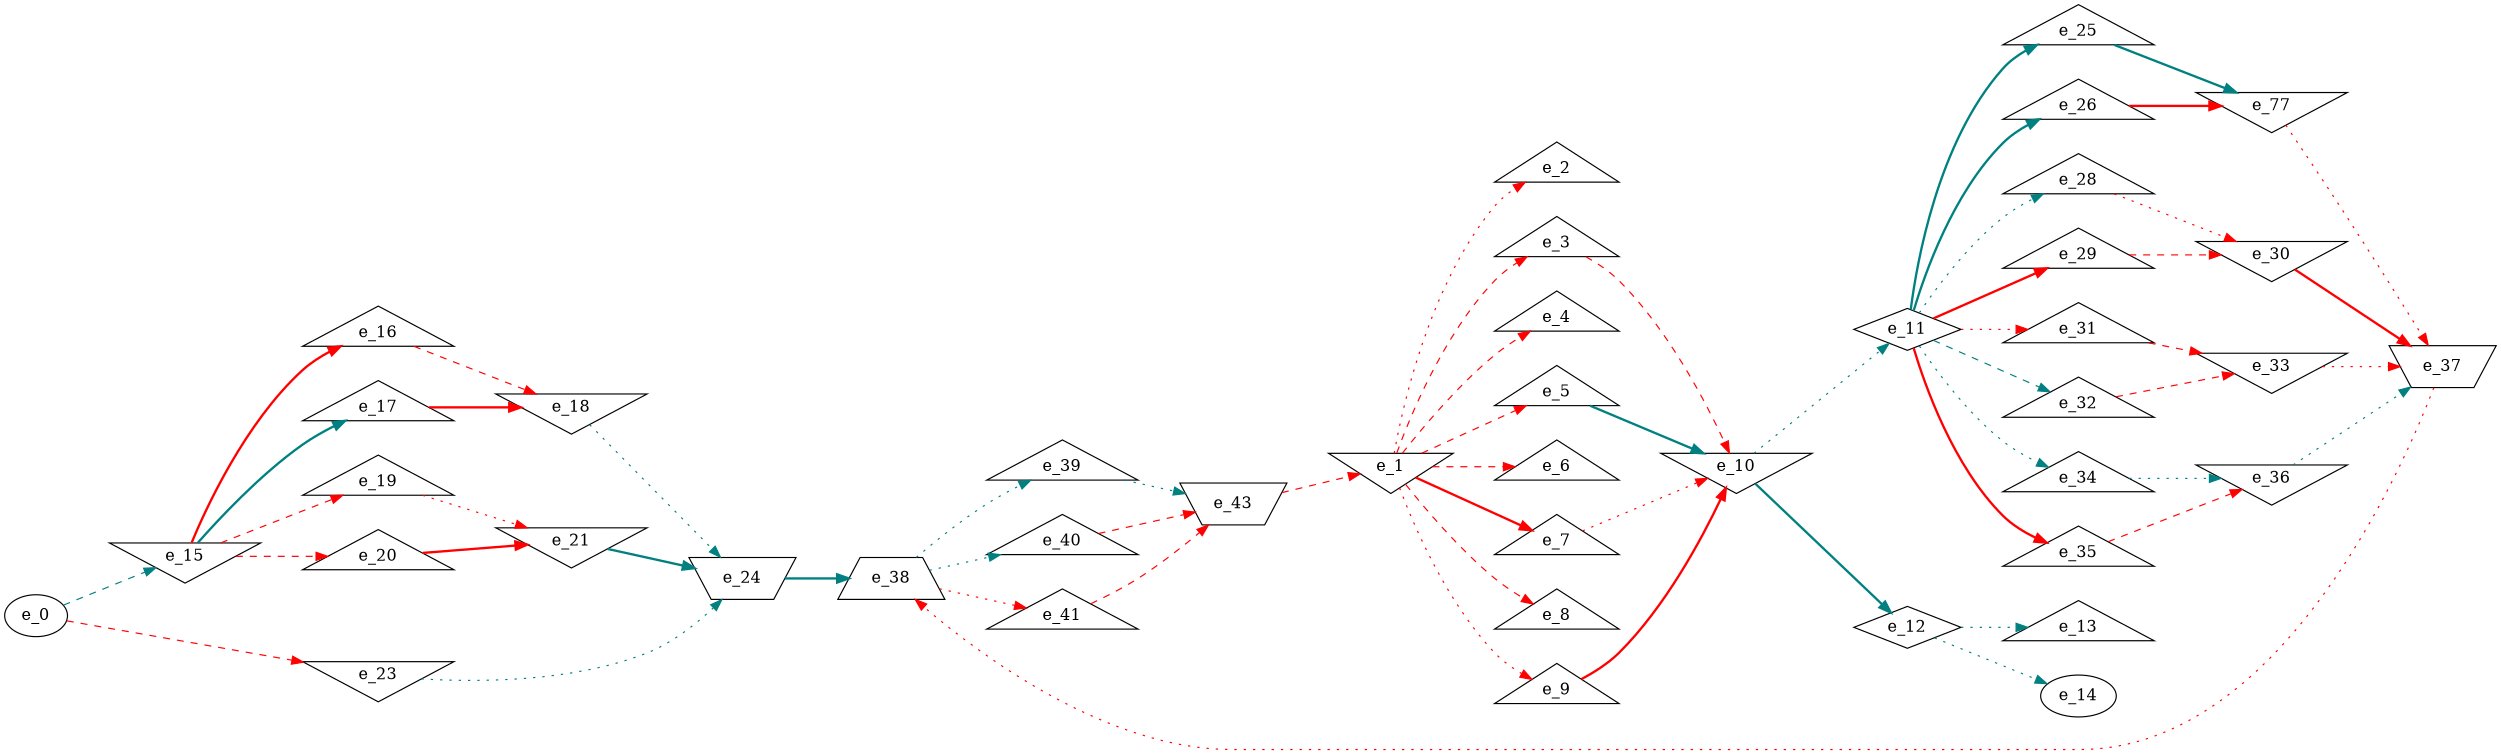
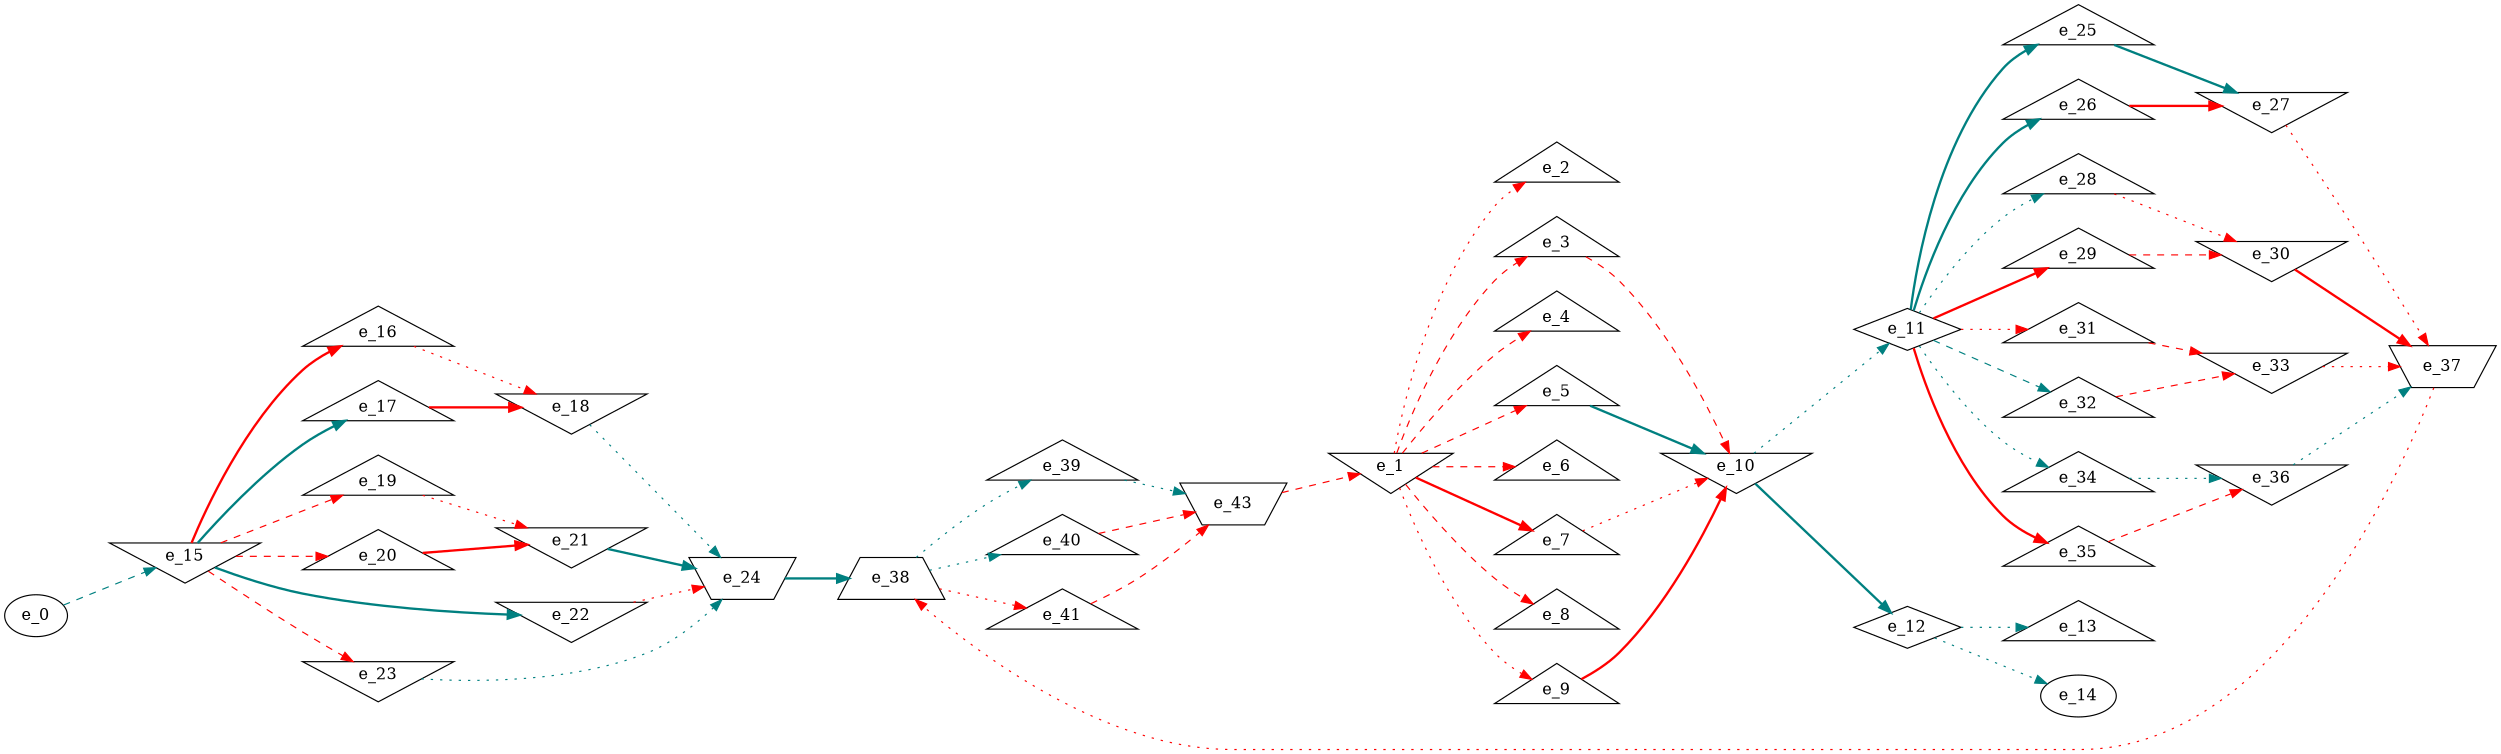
(2272, 106) -> (2272, 106)
(469, 368) -> (469, 368)
none -> (571, 616)
(179, 641) -> (275, 615)
